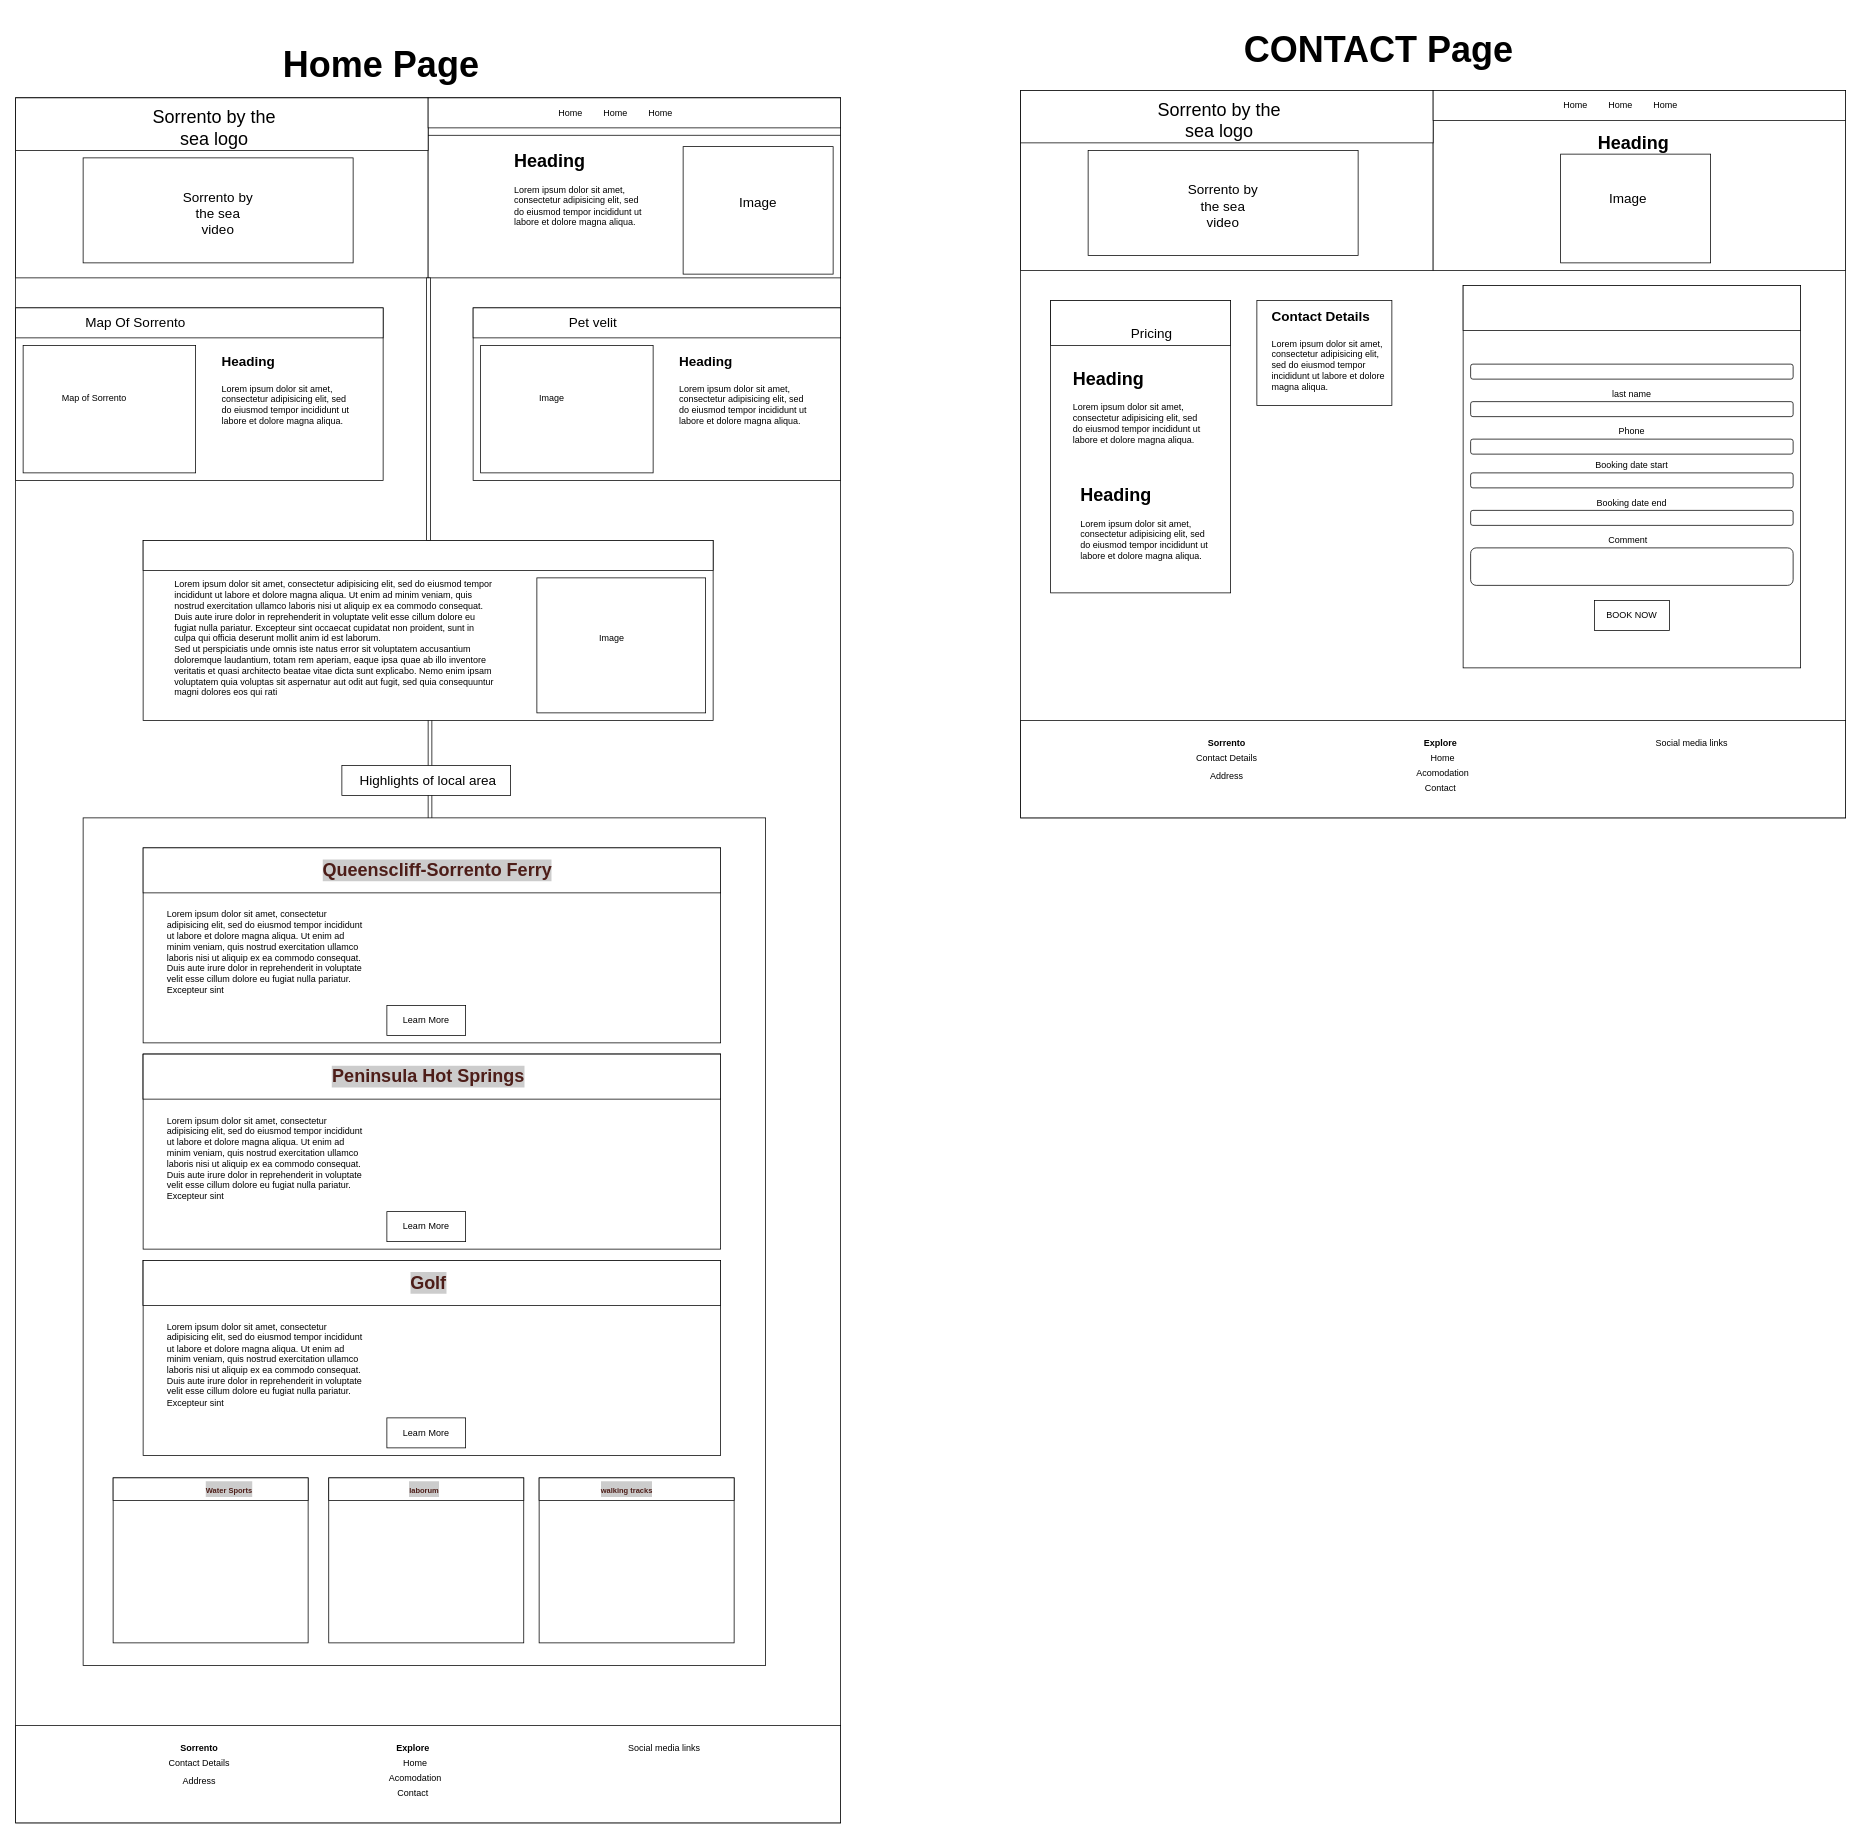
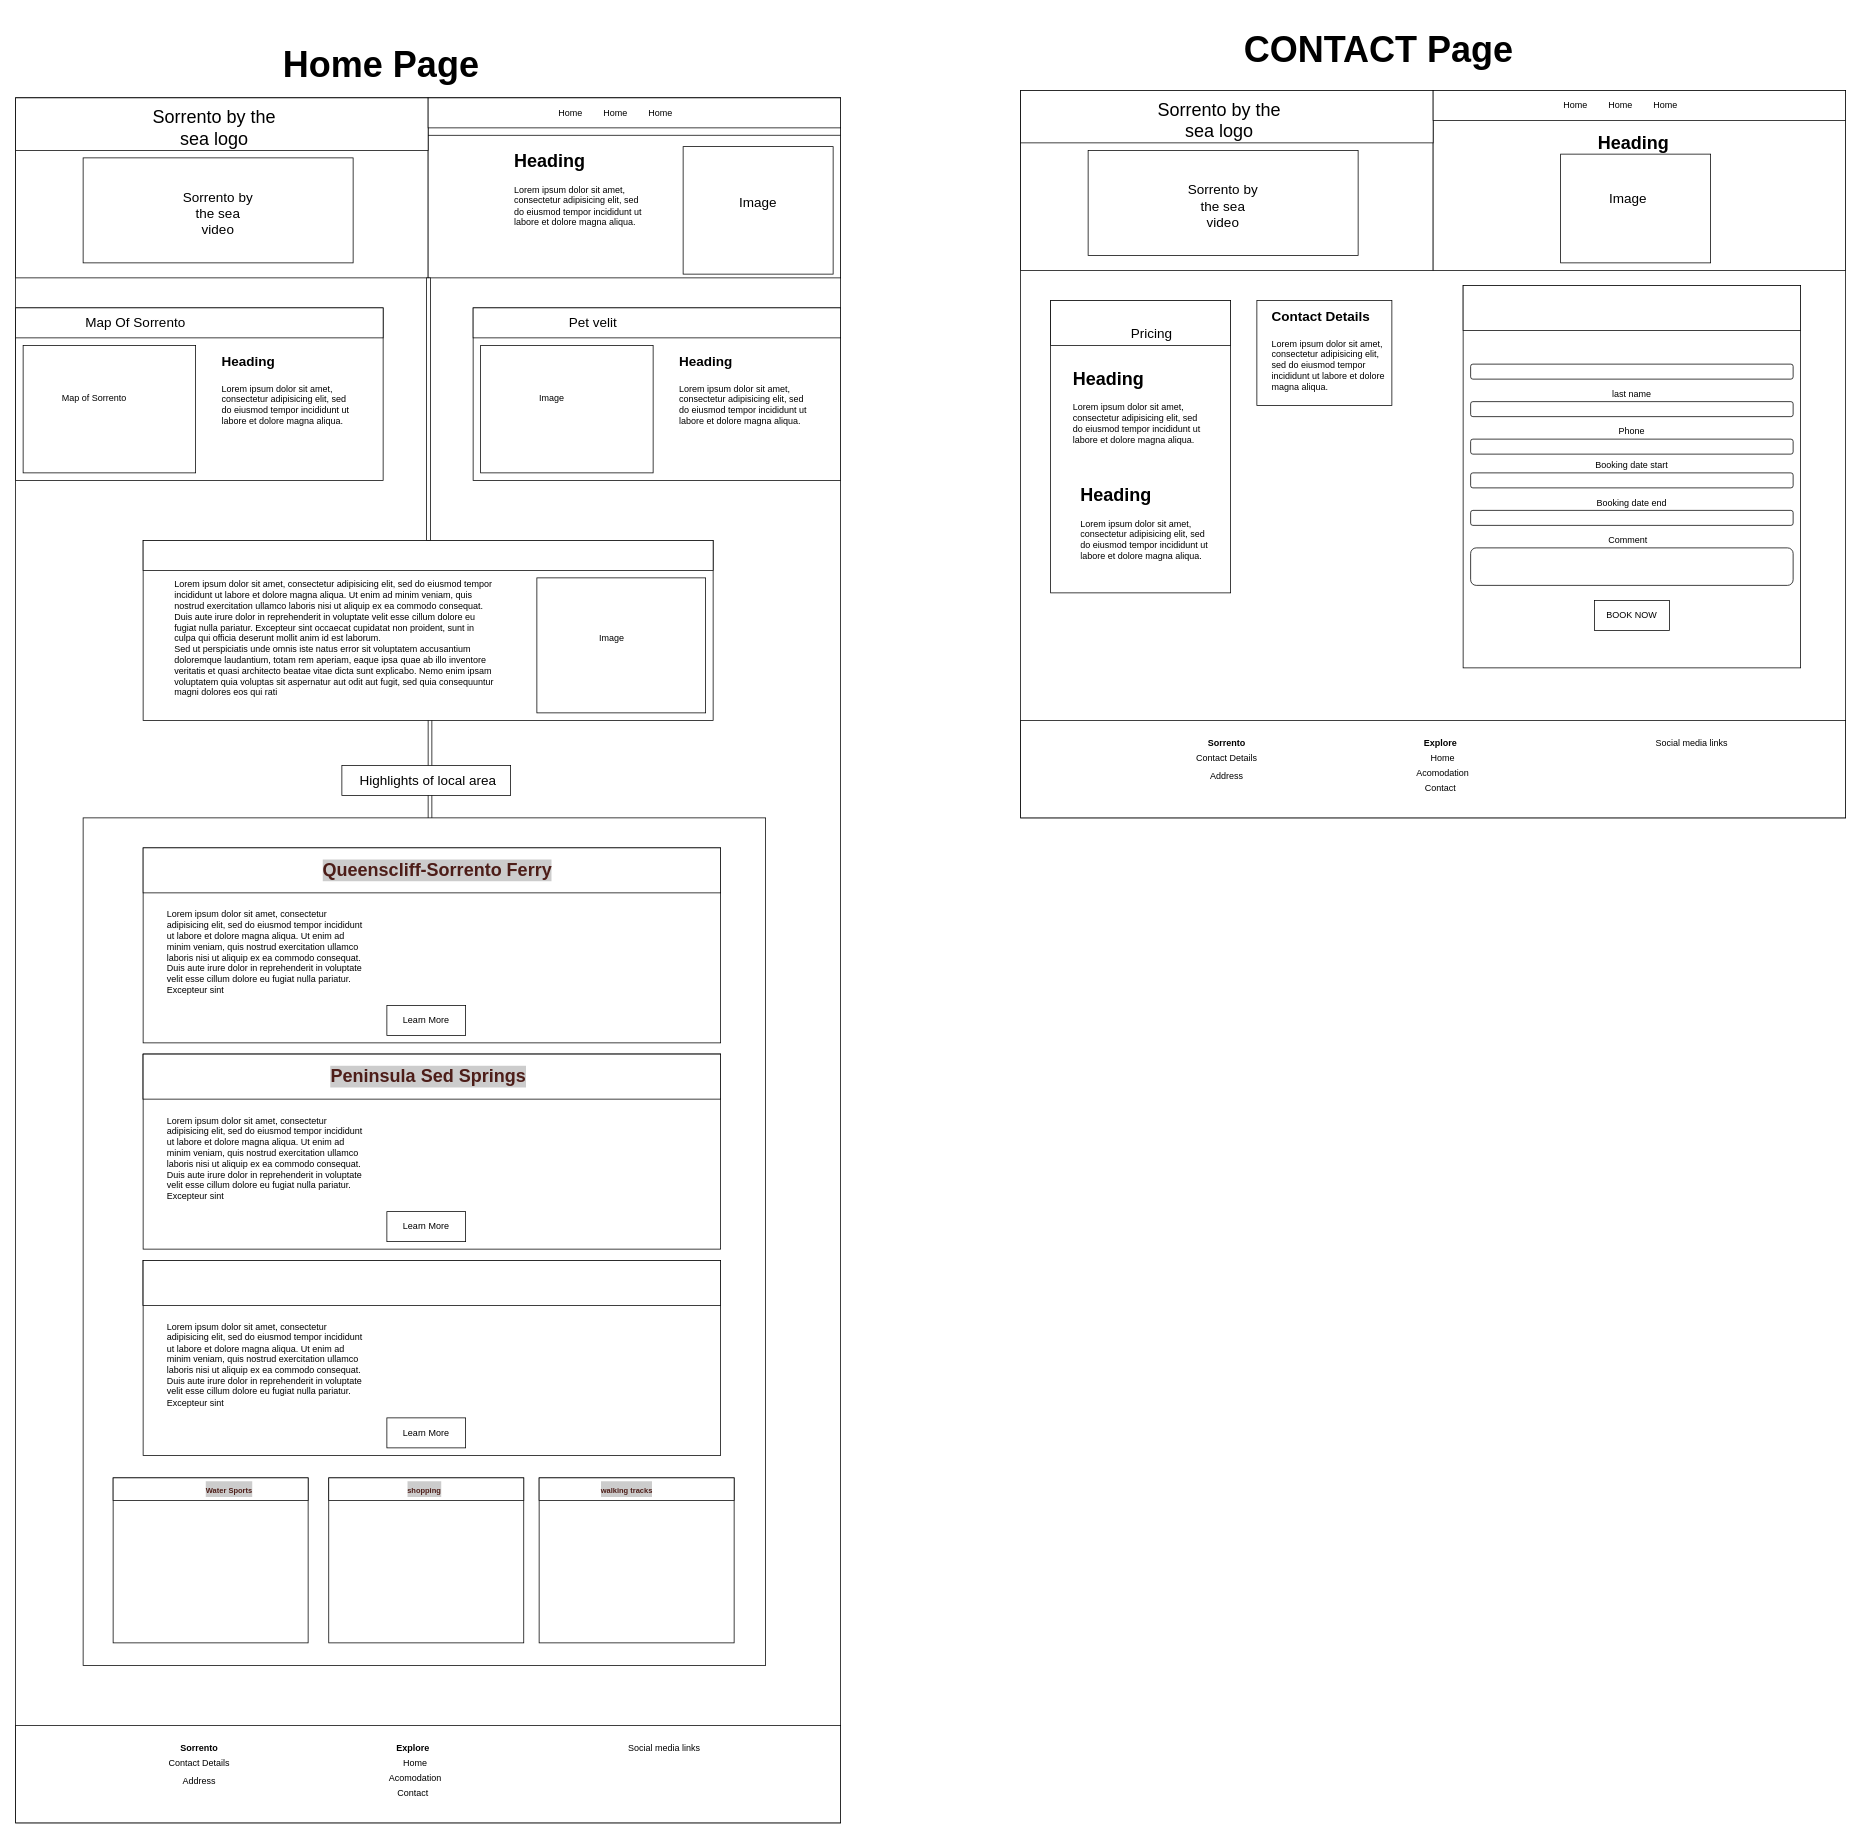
(428, 1077) -> (428, 1077)
(428, 1283) -> none
(424, 1489) -> (424, 1489)
